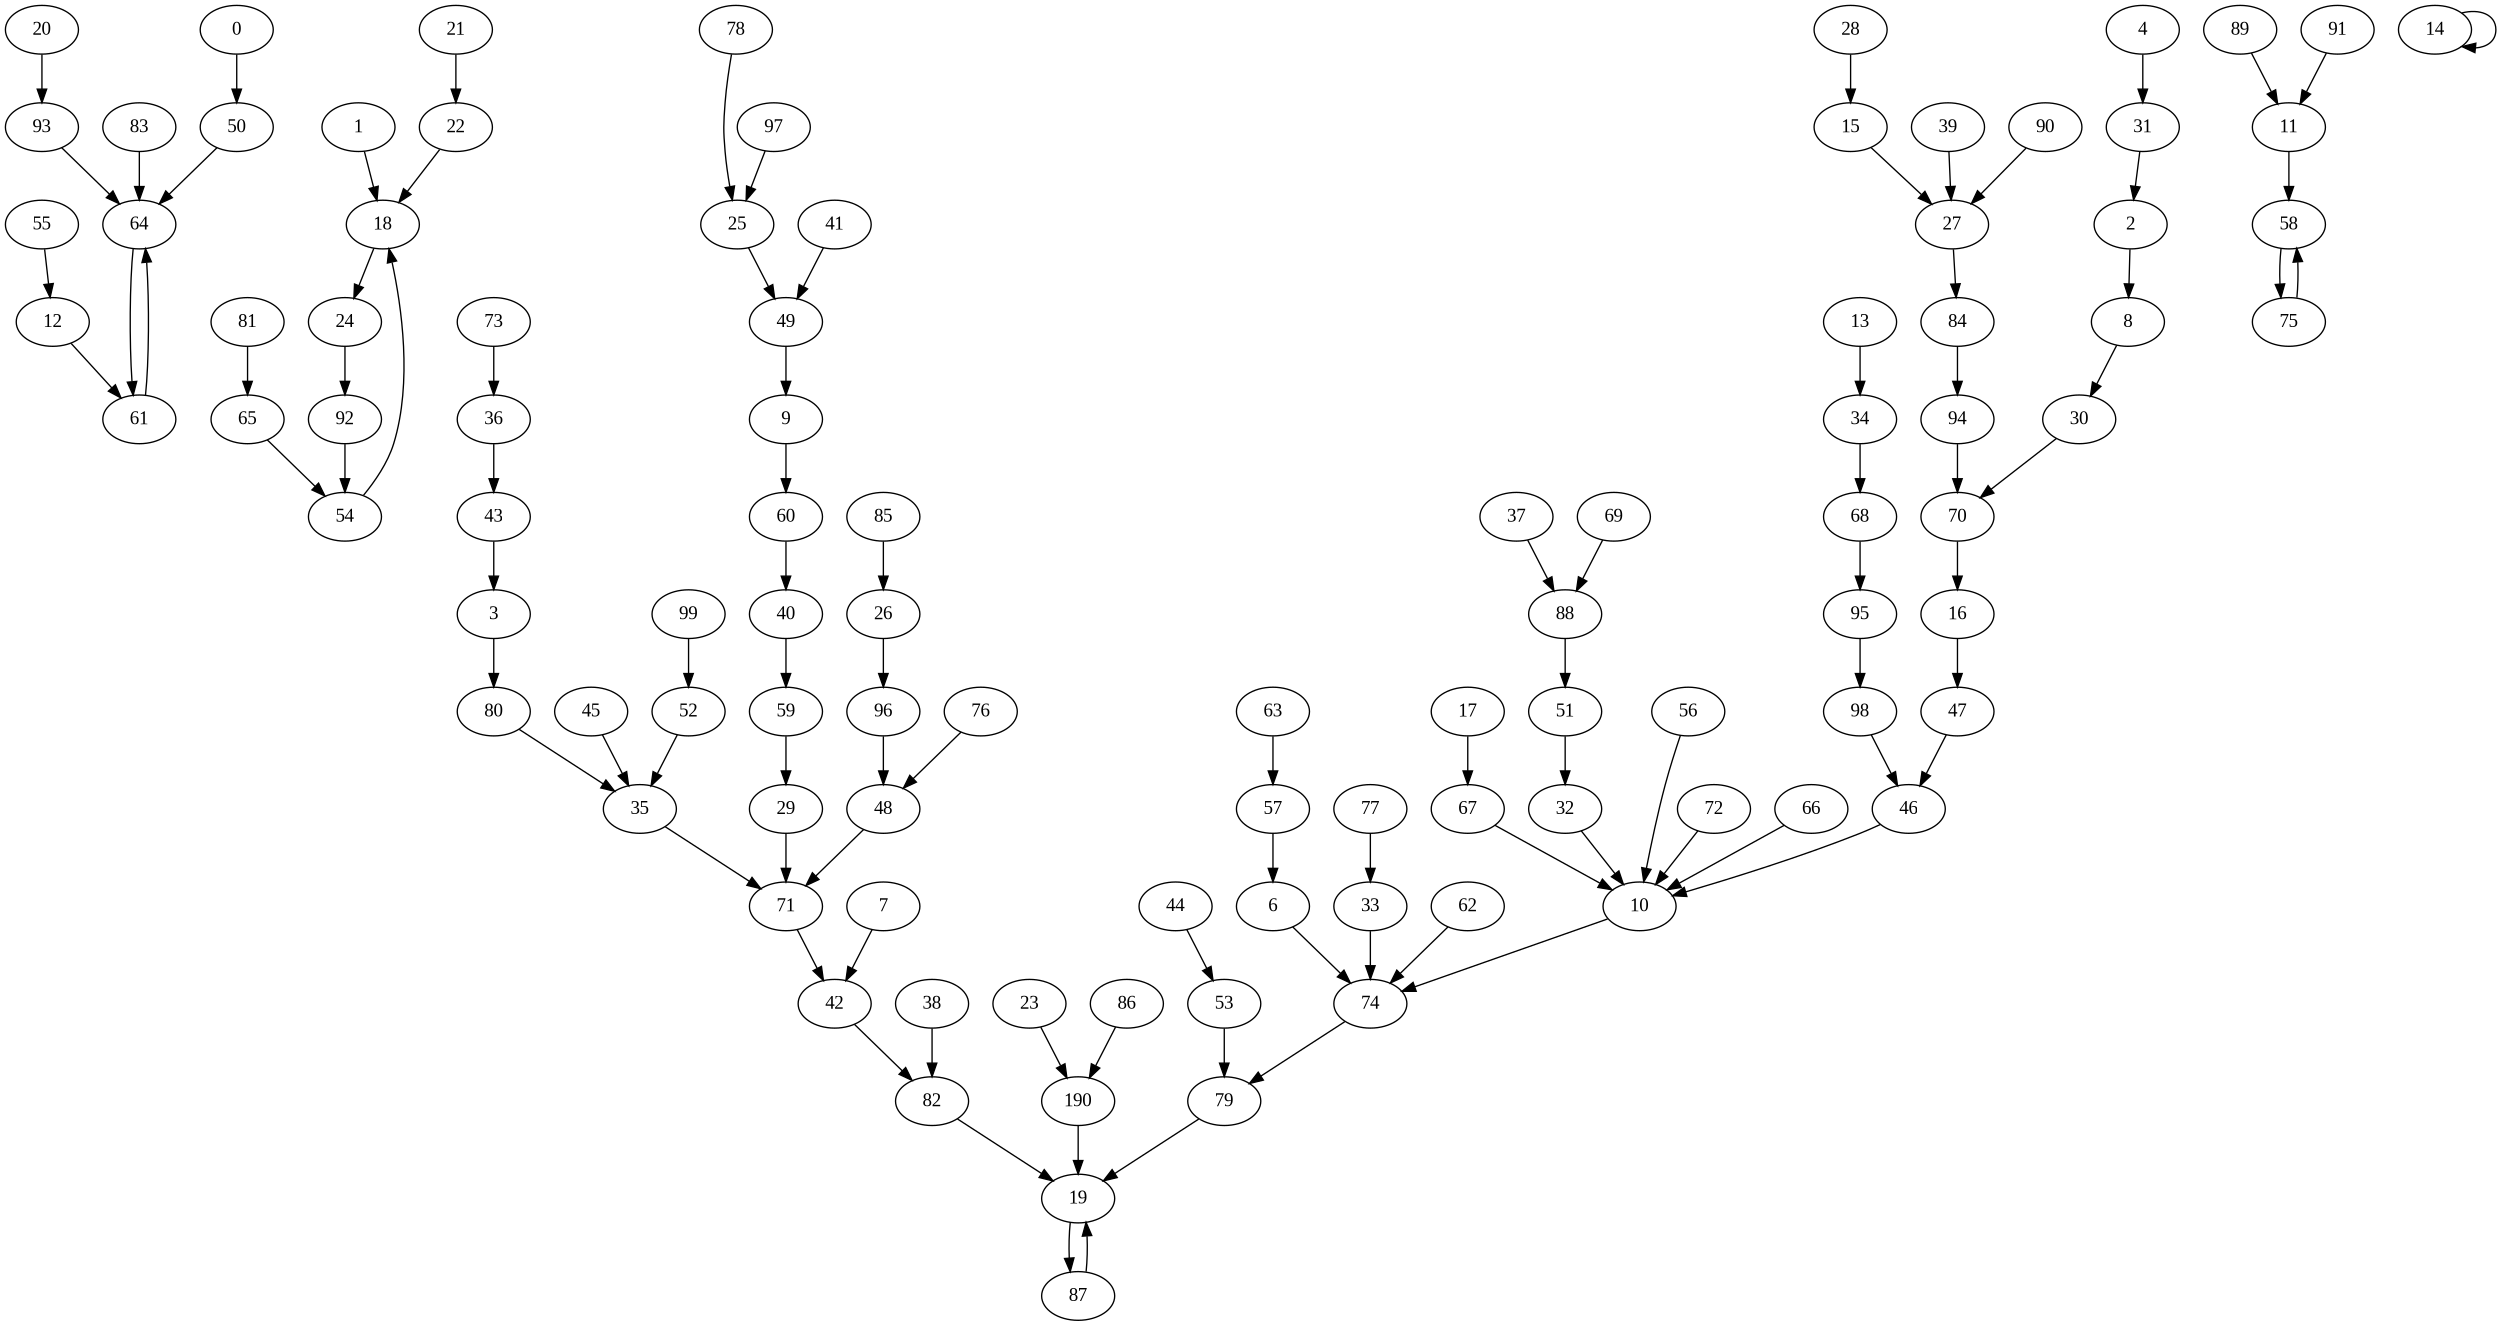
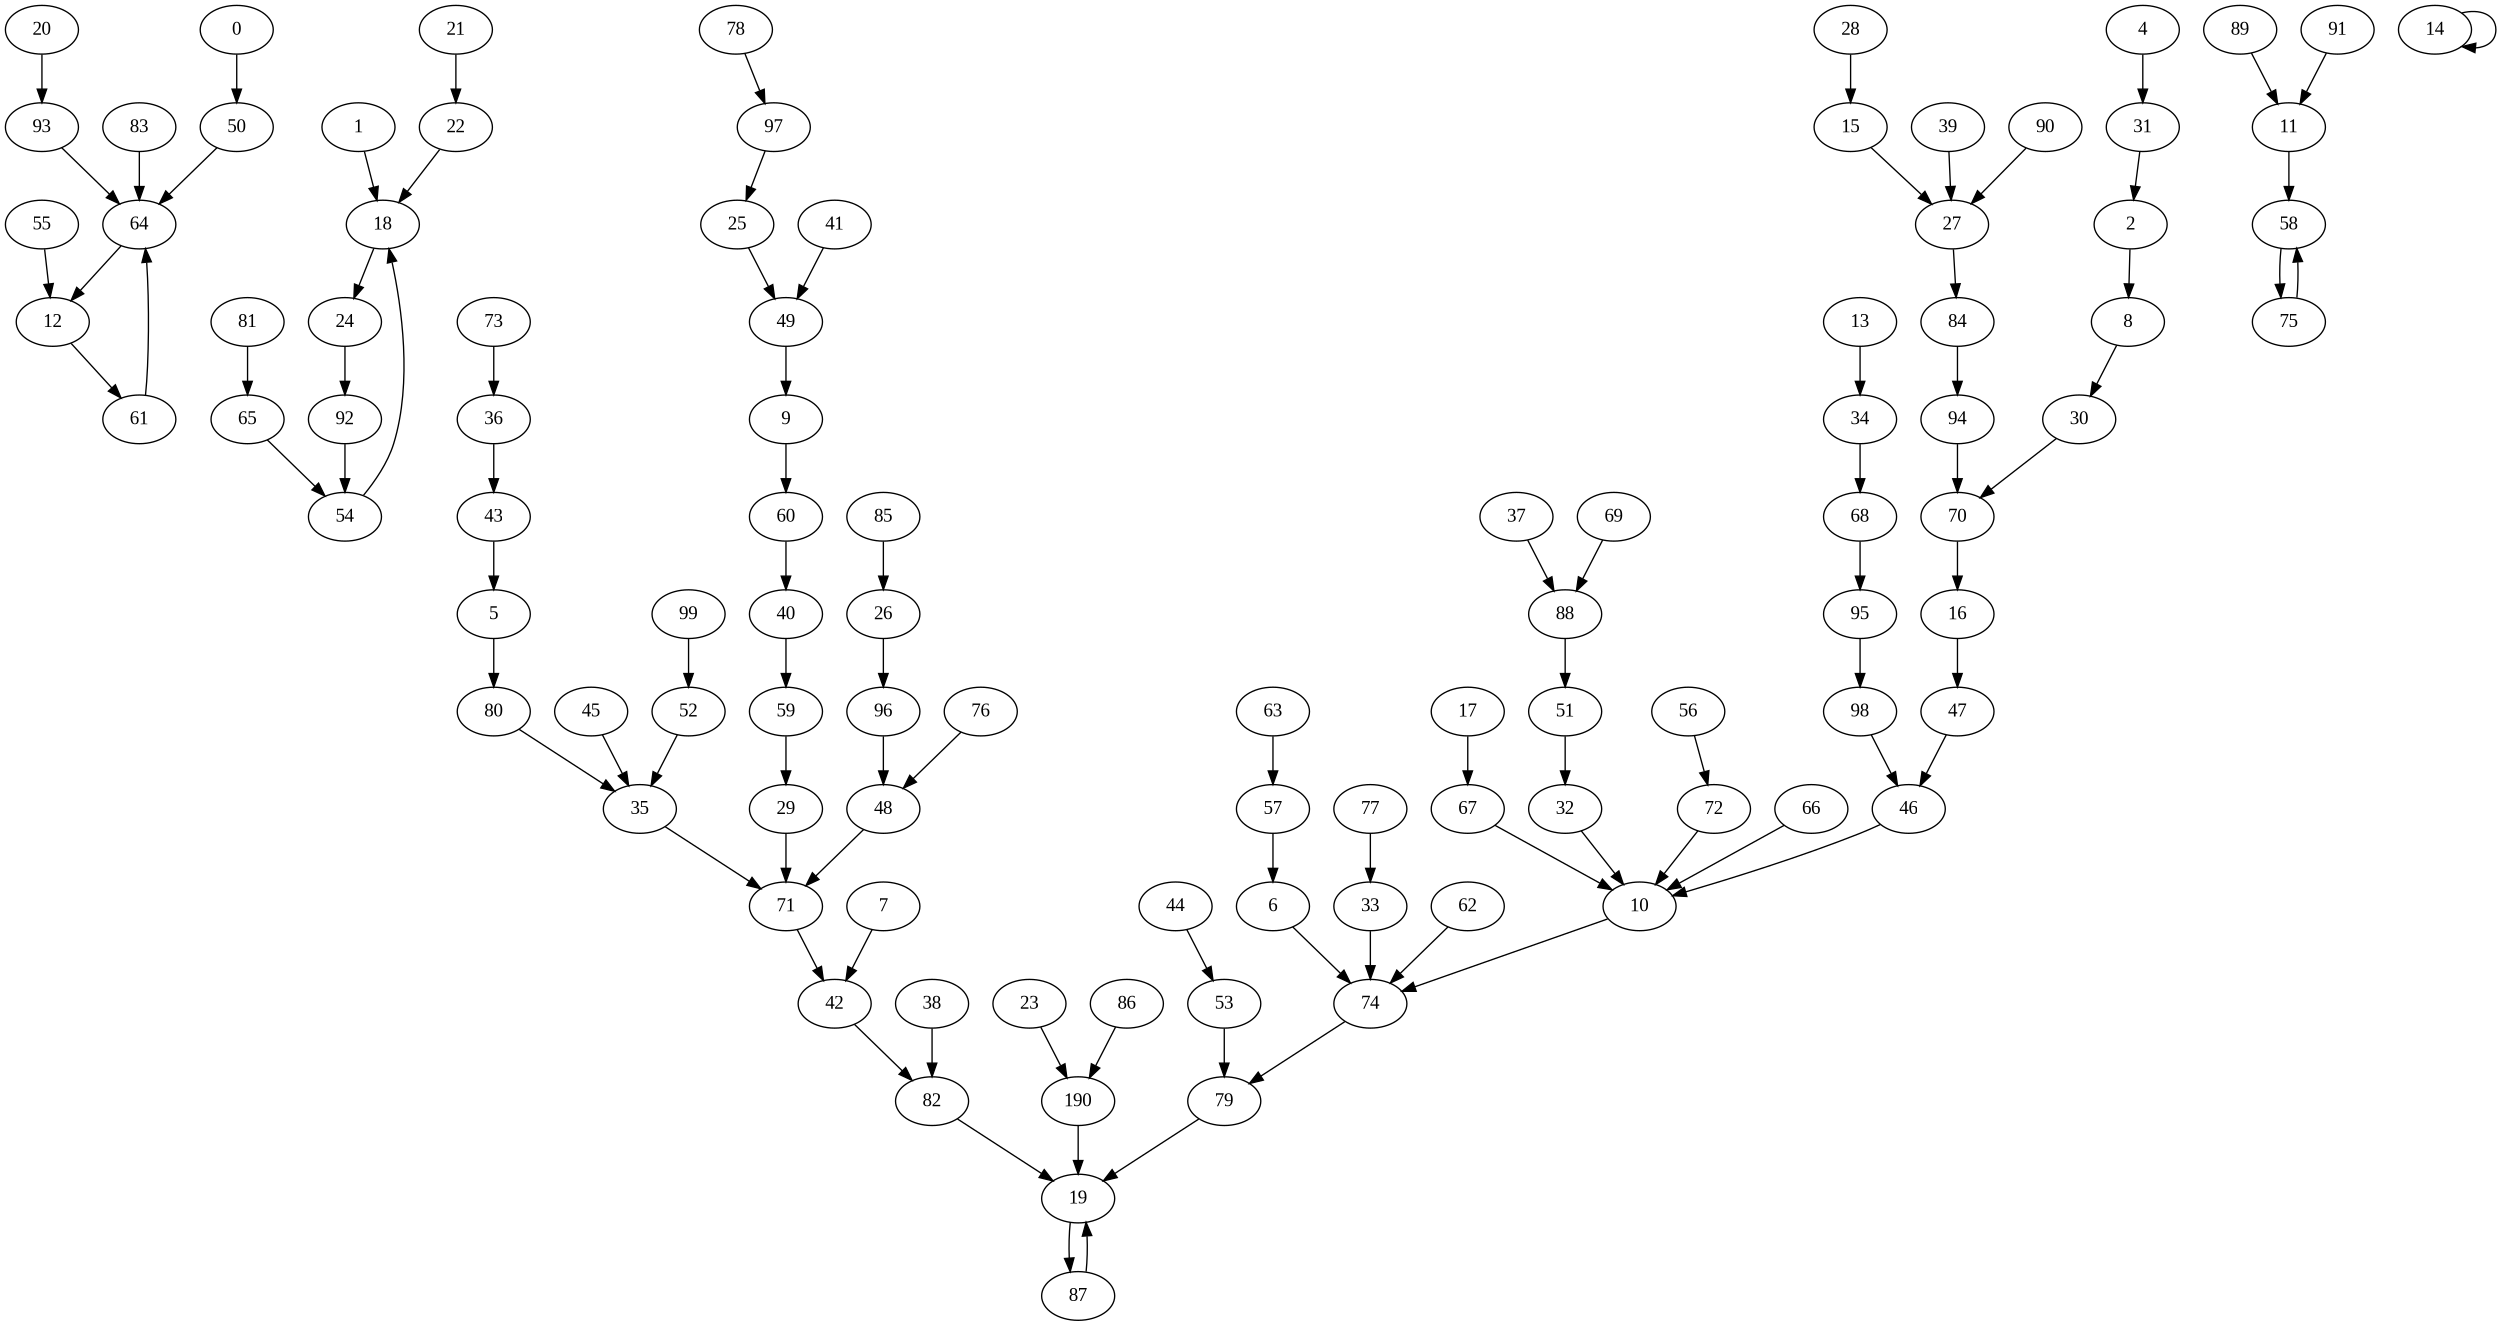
(724, 120) -> (752, 72)
(130, 315) -> (101, 268)
(494, 614) -> (494, 614)
(1661, 801) -> (1699, 754)
